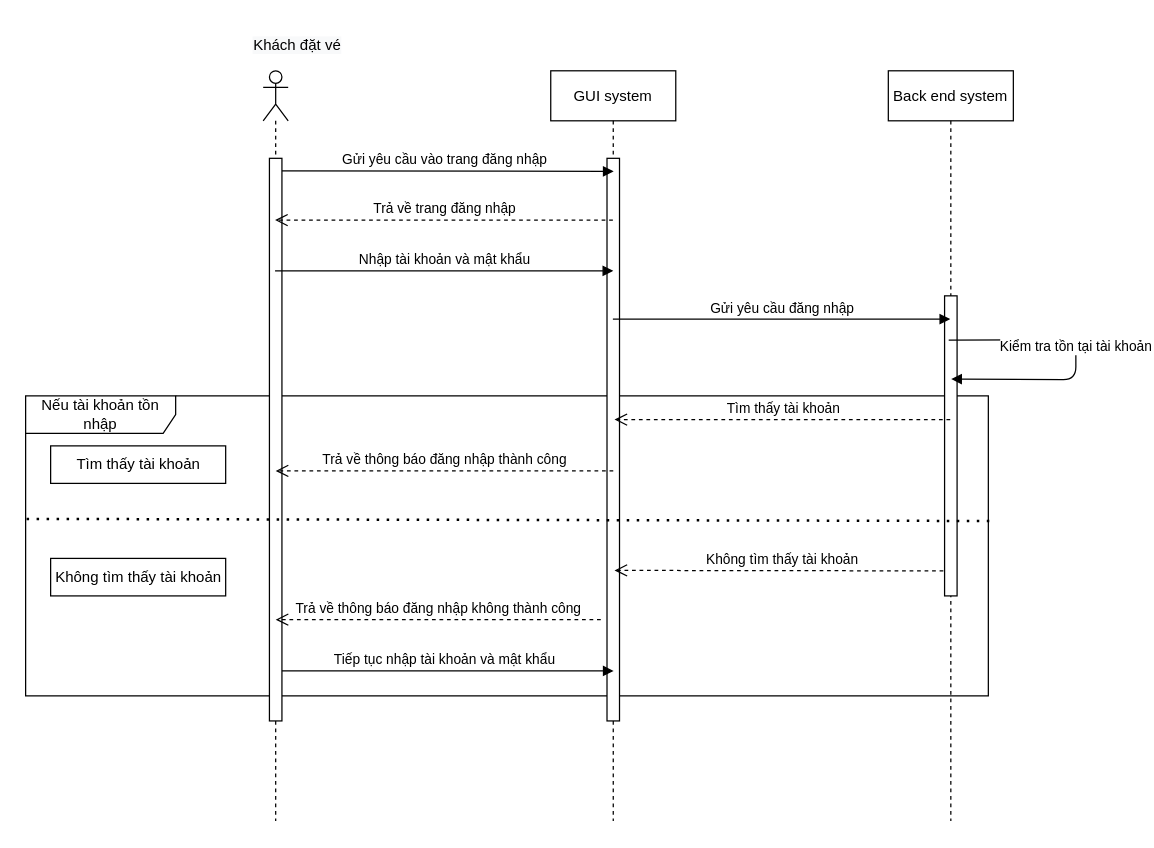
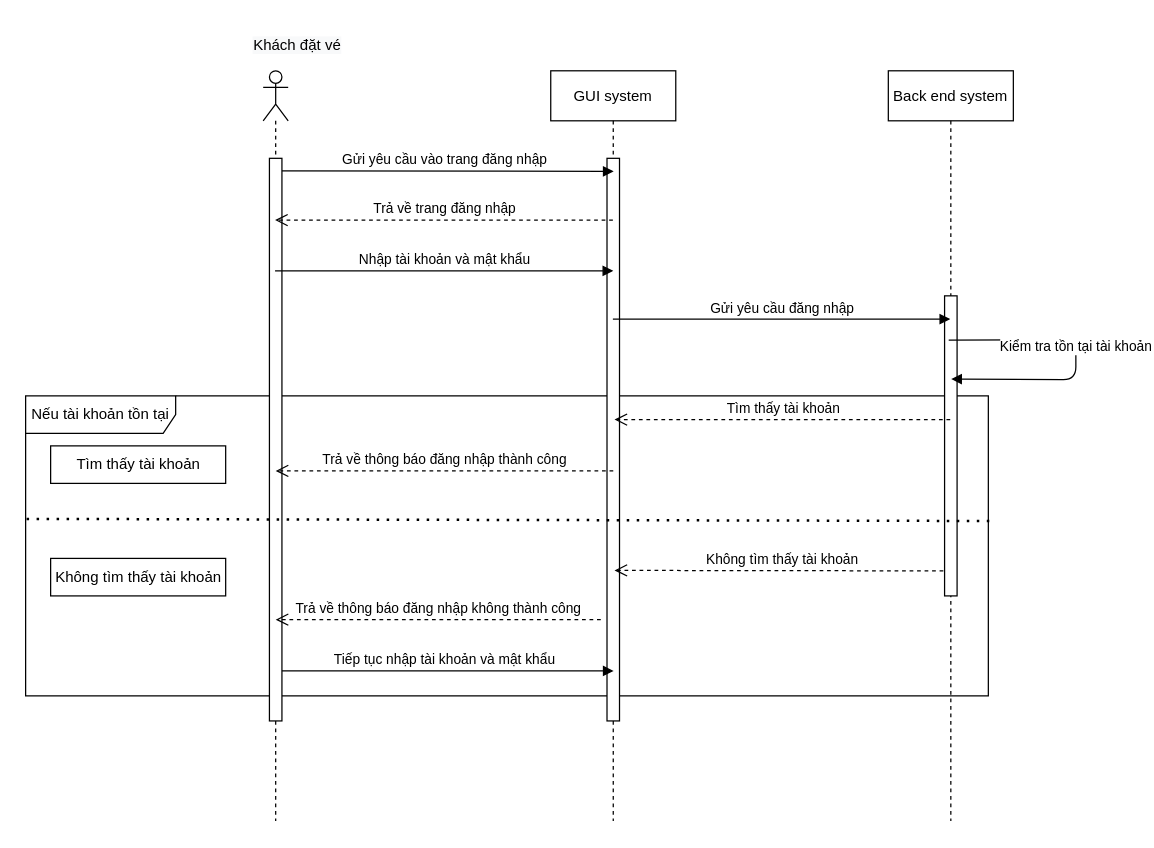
(101, 414) -> (101, 414)
